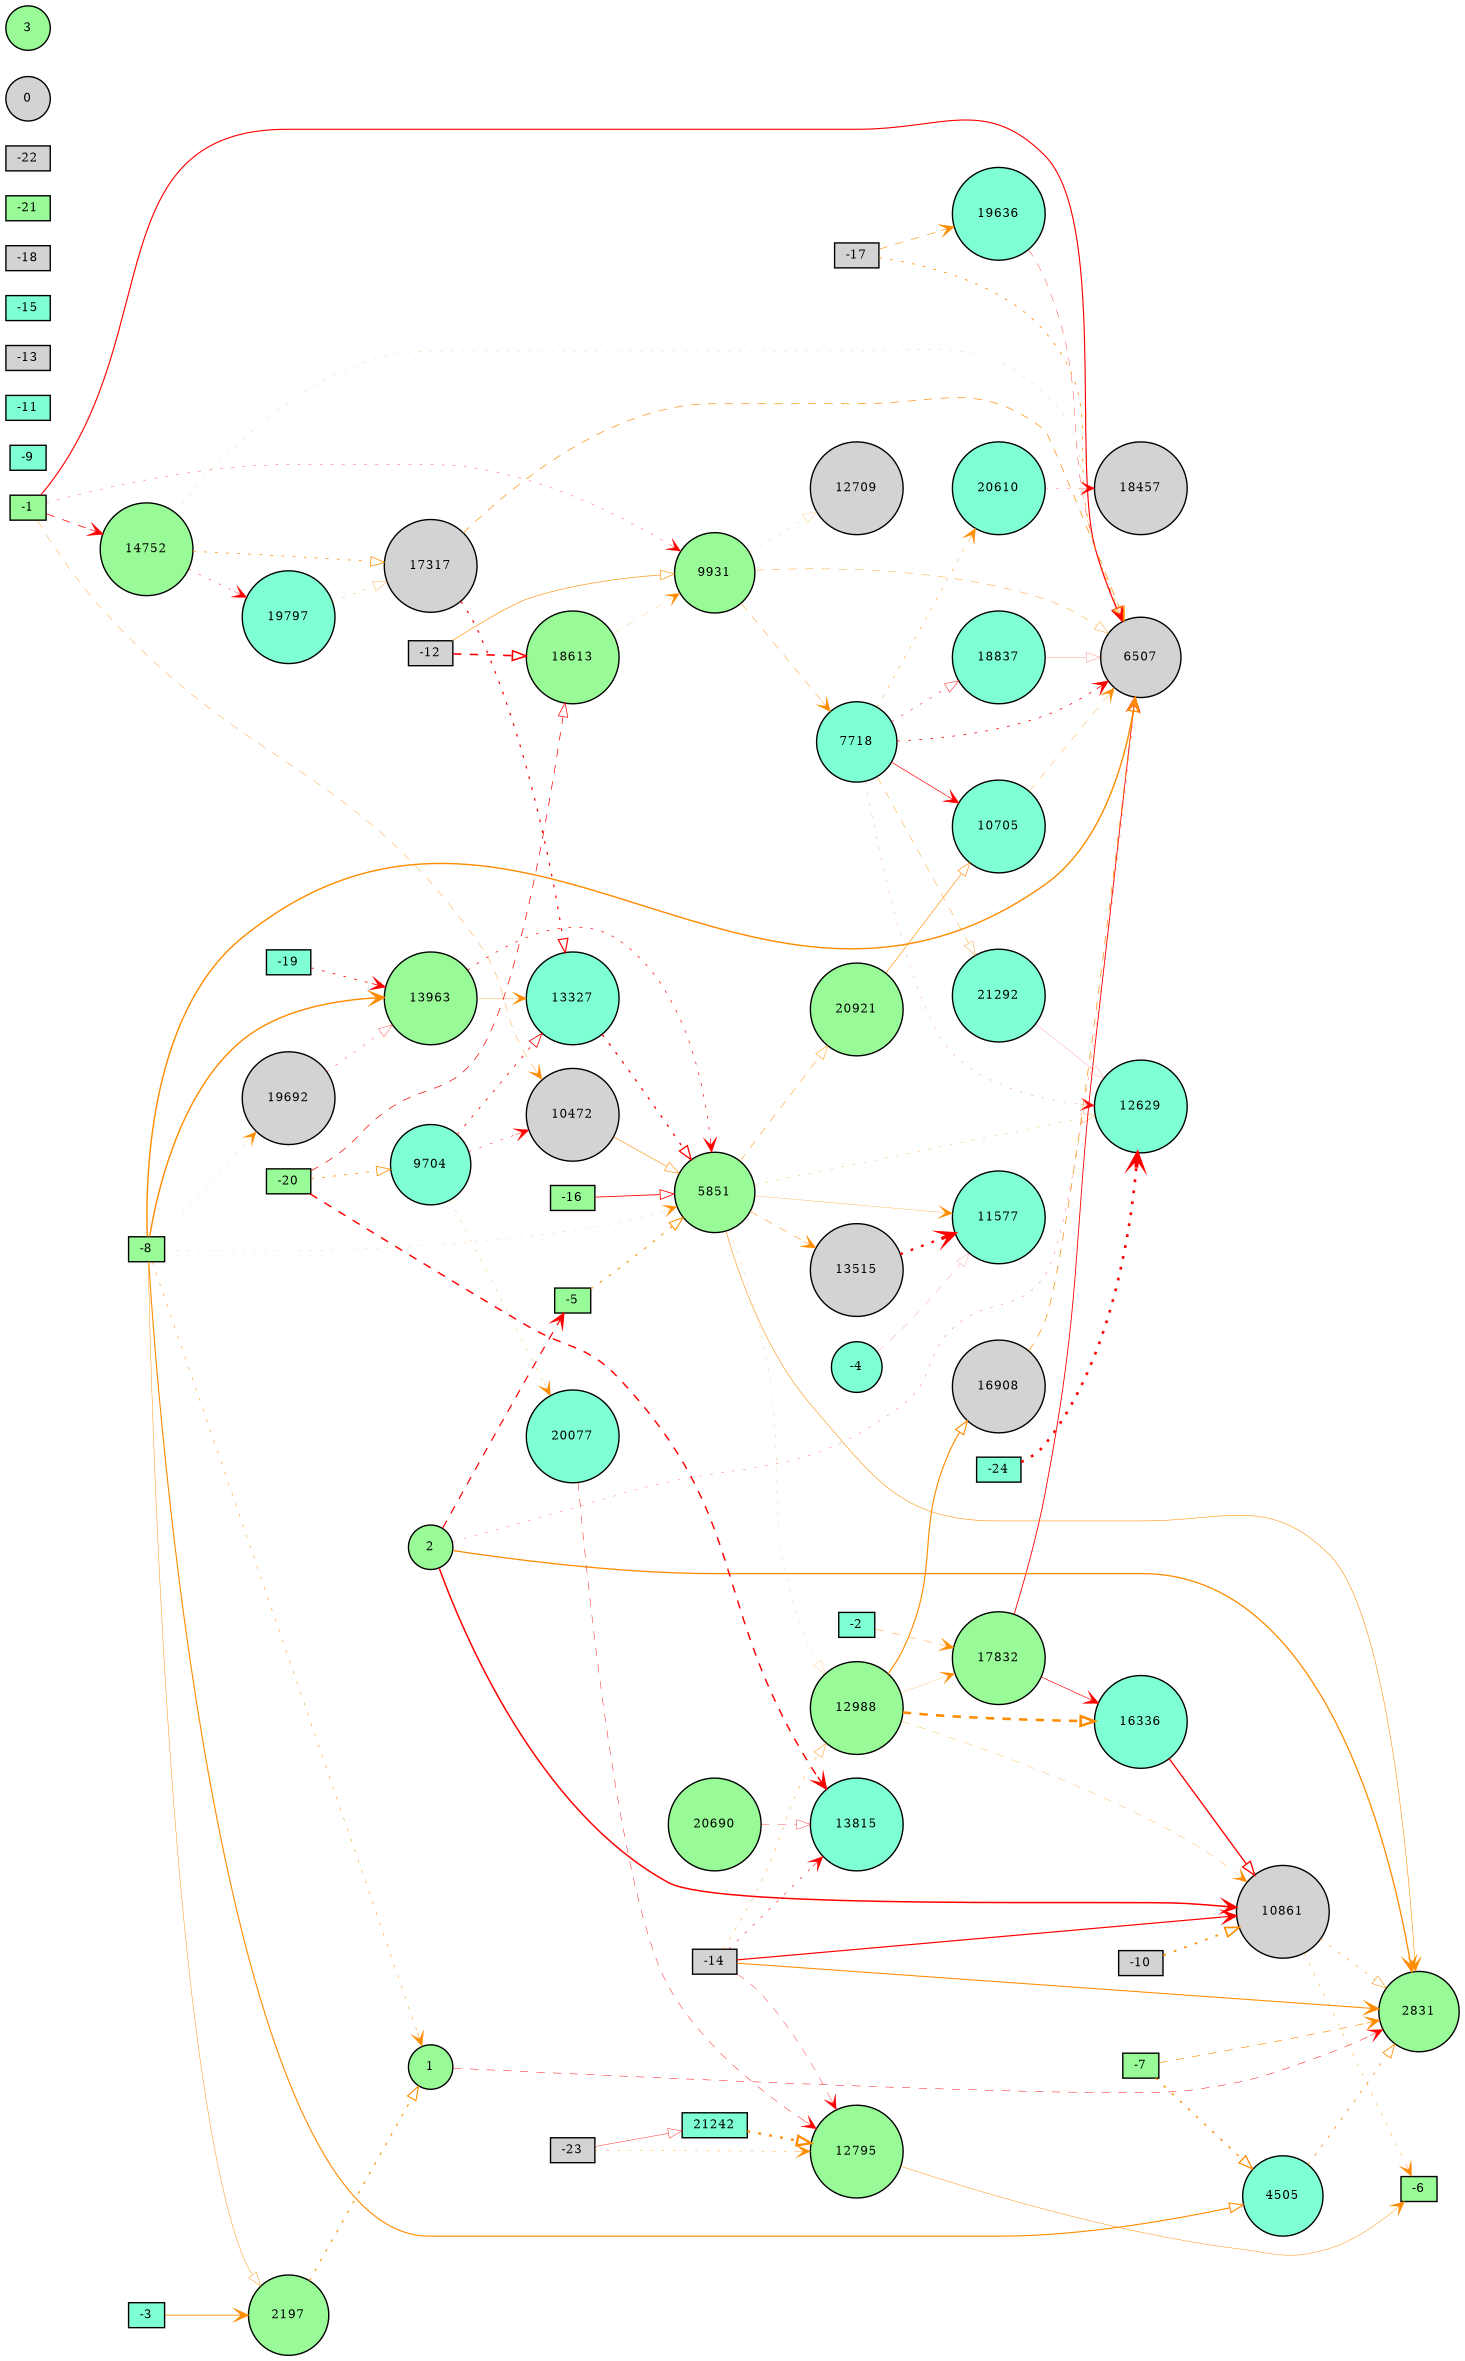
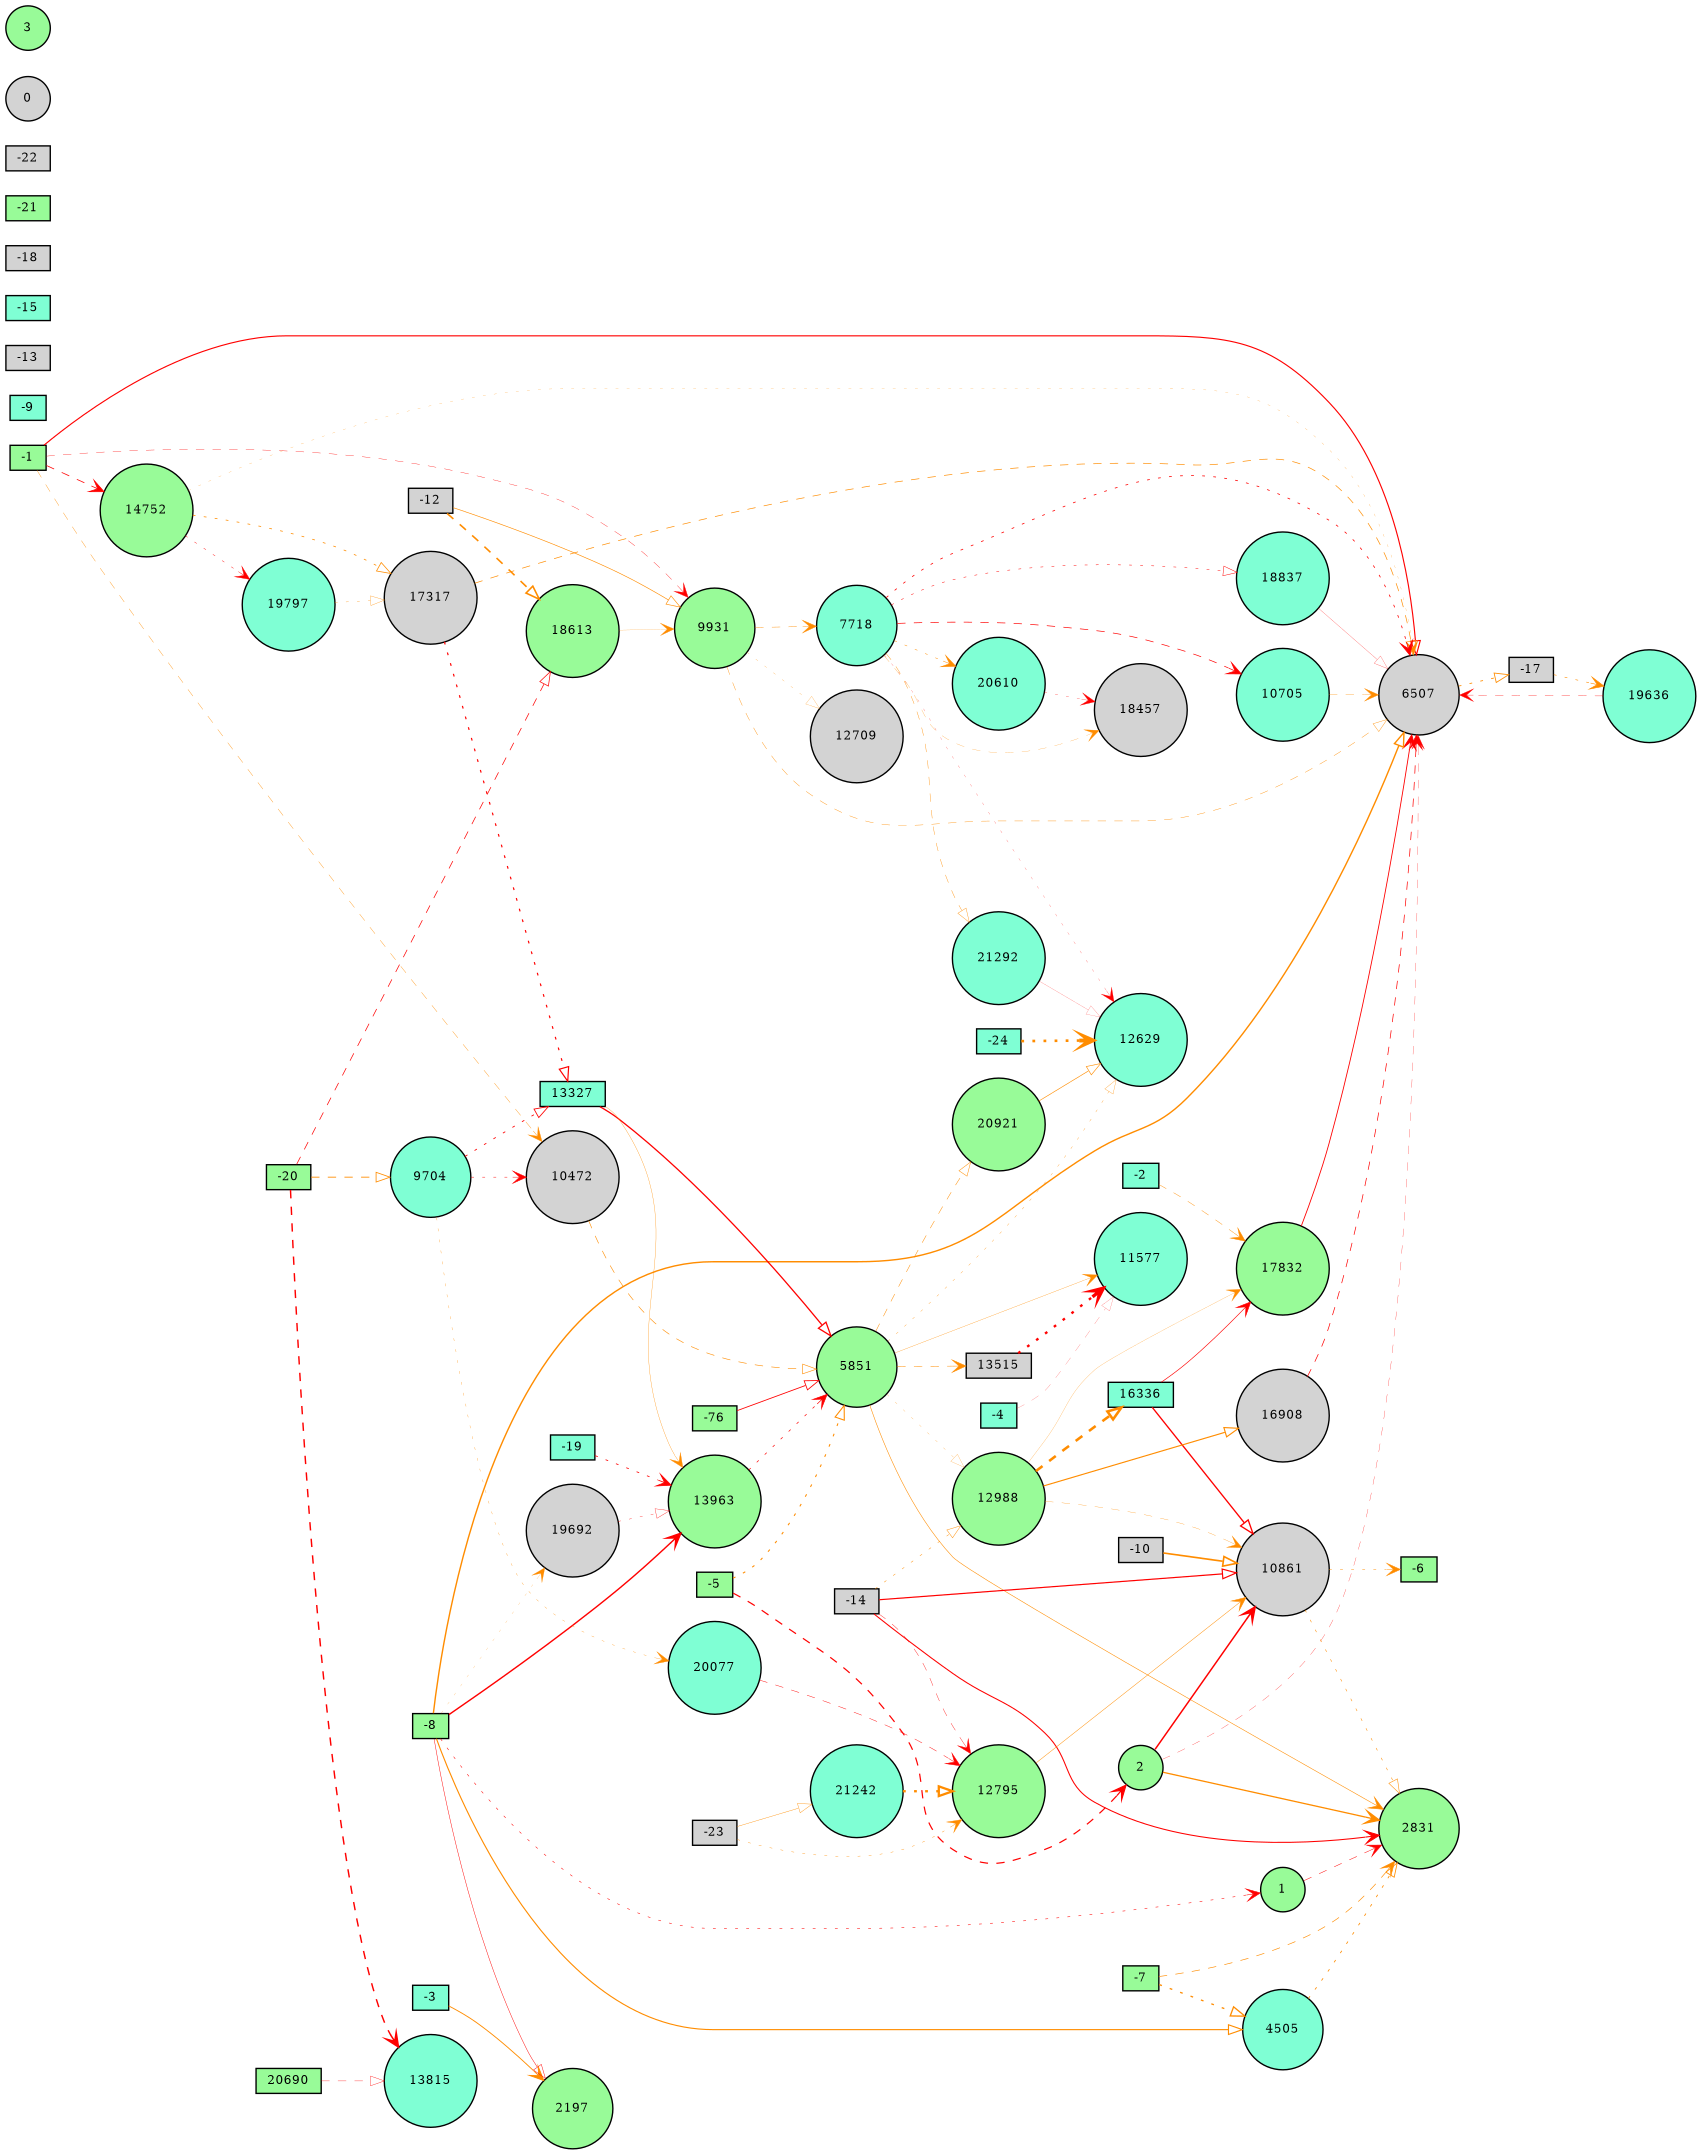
(910, 240) -> (1572, 679)
(1055, 346) -> (1477, 682)
(28, 408) -> none
(363, 465) -> (380, 459)
(640, 617) -> (639, 630)
(478, 655) -> (489, 551)
none -> (964, 746)
(919, 779) -> (1066, 627)
(923, 924) -> (1064, 1086)
(494, 998) -> (652, 1286)
(573, 998) -> (573, 1094)
(1093, 1034) -> (1386, 1068)
(214, 1071) -> (563, 1633)
(643, 1091) -> (718, 1209)
(640, 1152) -> (669, 1334)
(344, 1175) -> (343, 1177)
(573, 1198) -> (715, 1418)
(416, 1246) -> none
(857, 1270) -> (999, 1366)
(1003, 1304) -> (1397, 1300)
(1105, 1326) -> (1051, 1041)
(857, 1367) -> (999, 1416)
(499, 1426) -> (920, 1778)
(285, 1648) -> (809, 1929)
(1064, 1687) -> (1203, 1349)
(1141, 1722) -> (1141, 1395)
(172, 1772) -> (473, 1907)
(715, 1825) -> (289, 2081)
(771, 1908) -> none
(980, 1939) -> (1051, 1587)
(1195, 1944) -> (1193, 1557)
(1051, 1986) -> (1087, 1797)
(715, 2125) -> (857, 1791)
(632, 2140) -> (768, 1817)
(363, 2185) -> none
(1149, 2234) -> (1135, 1685)
